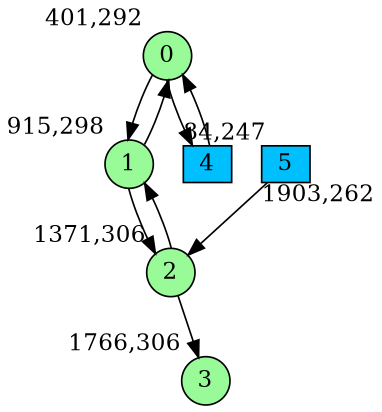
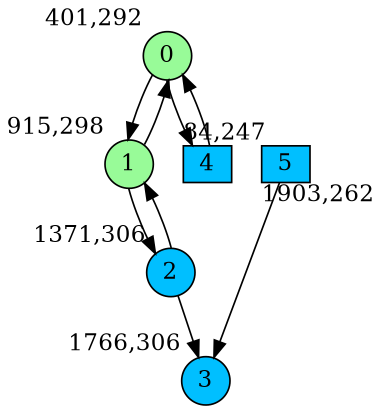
(234, 213) -> (250, 262)
(171, 272) -> (171, 272)
(206, 381) -> (206, 381)
